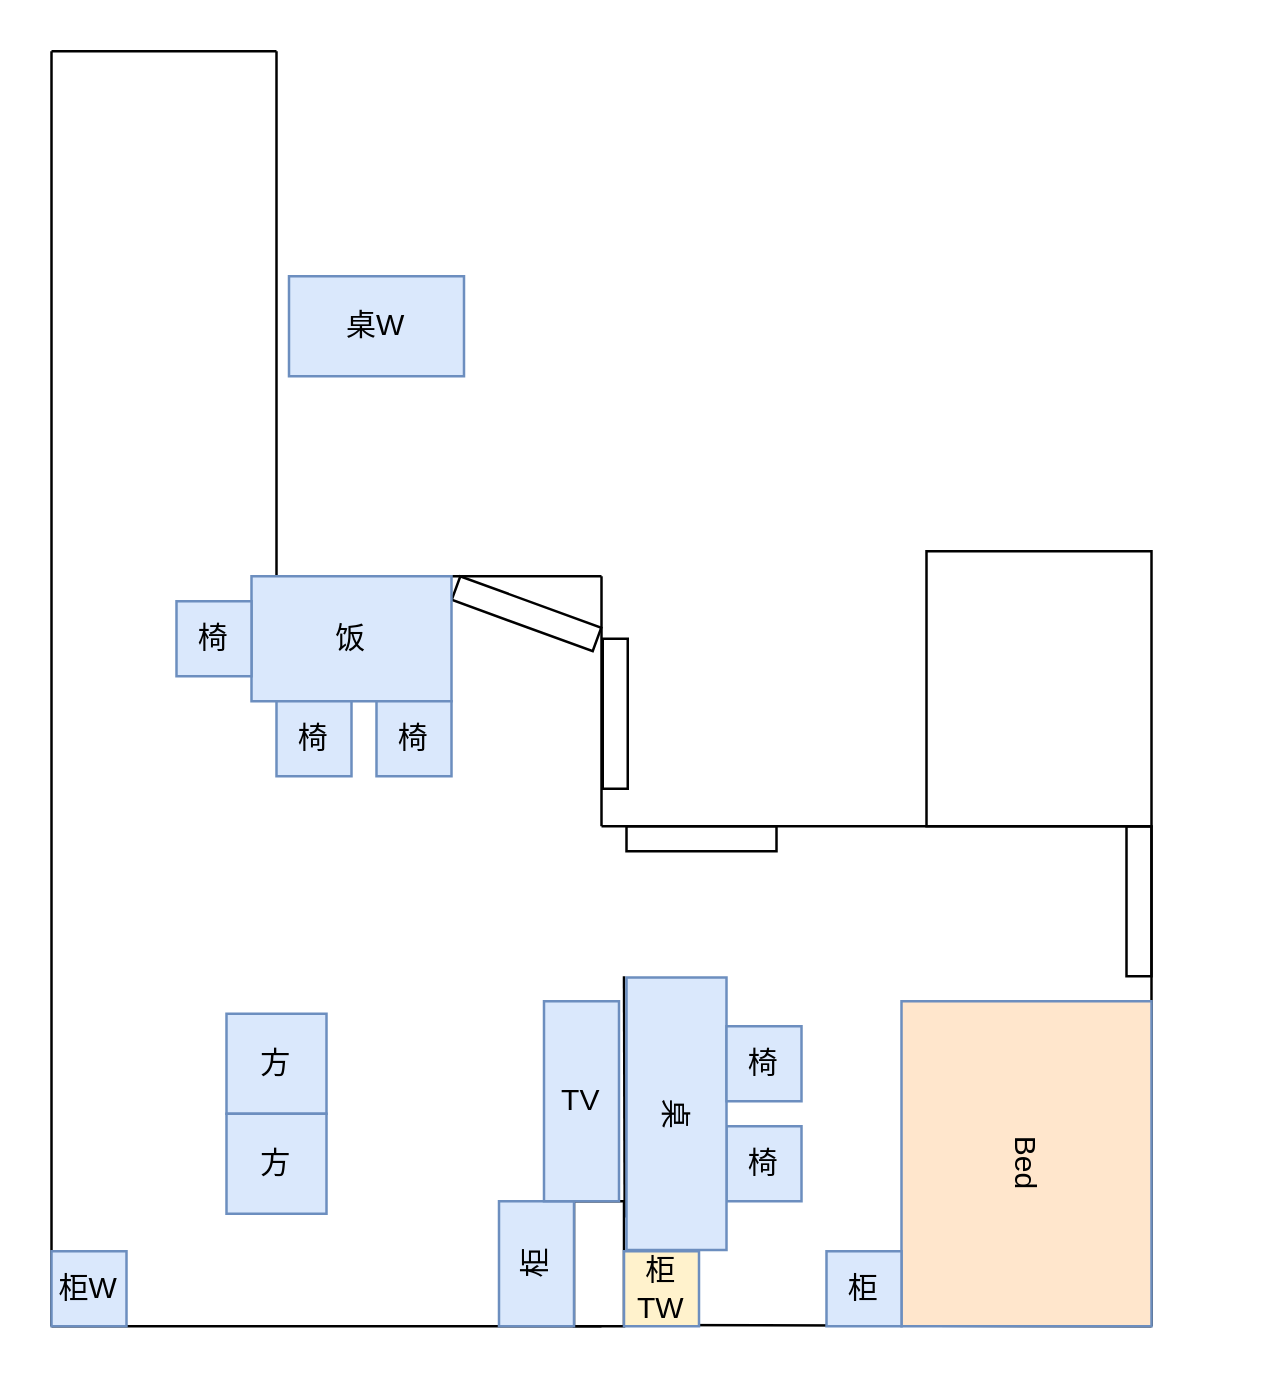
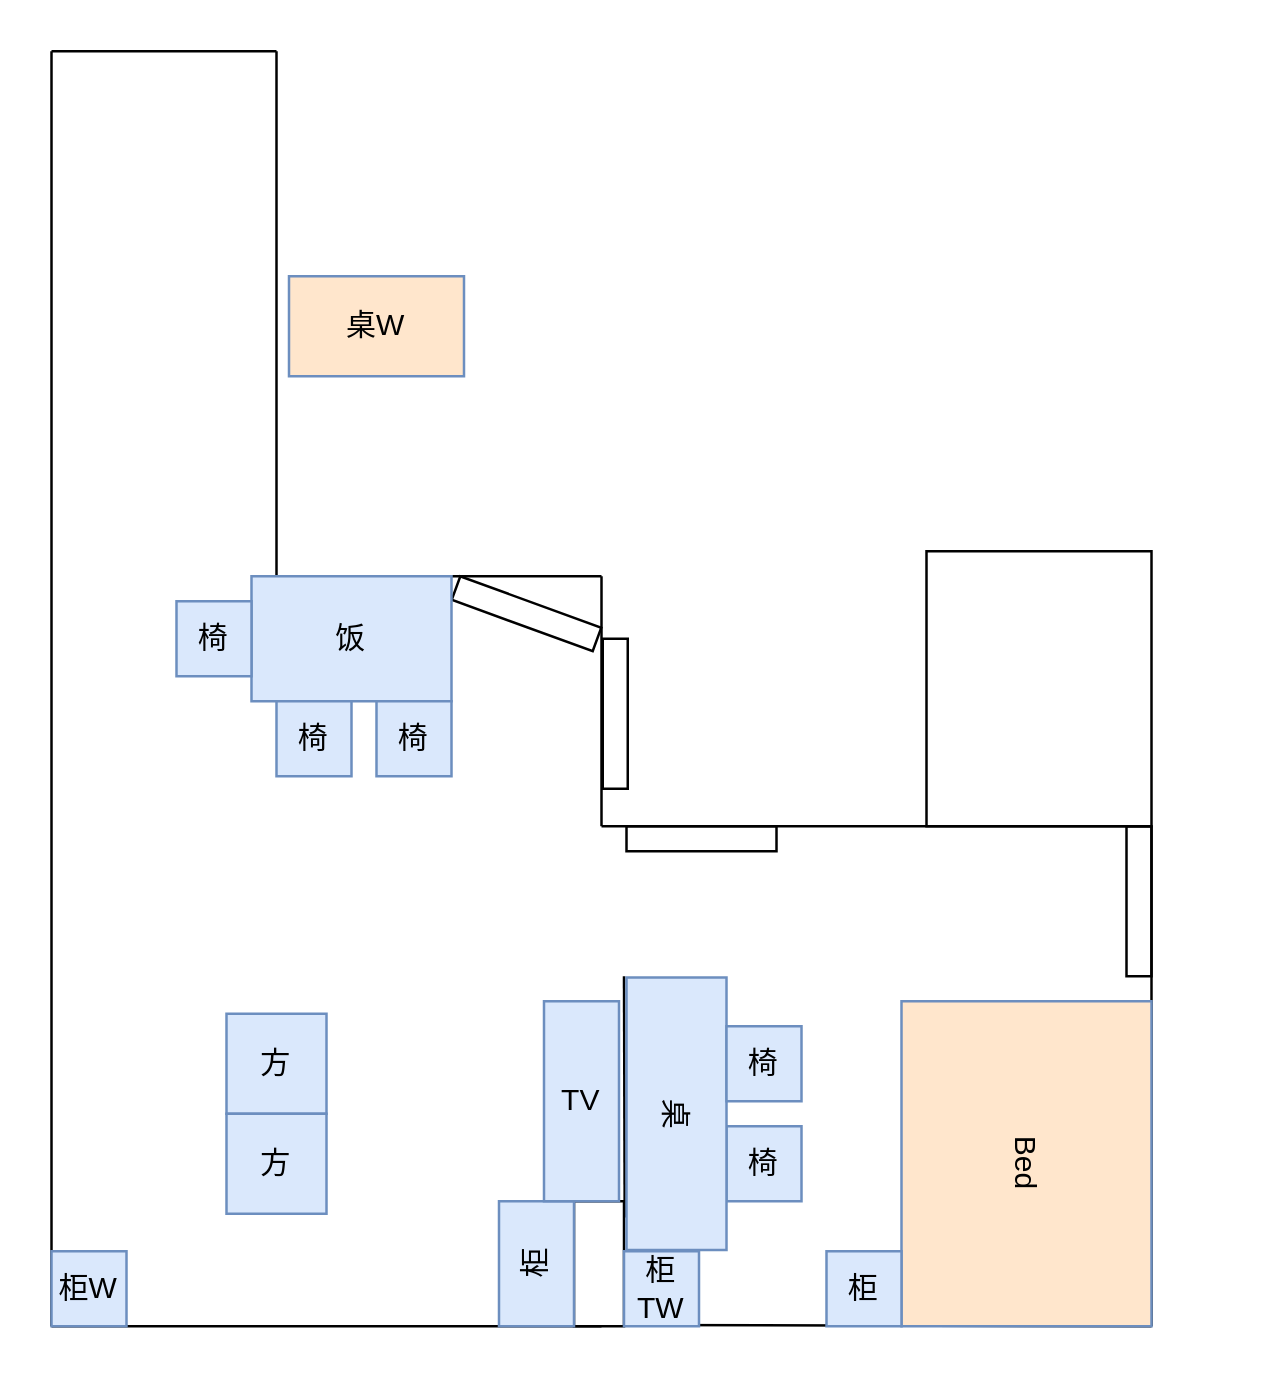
(376, 326) -> (376, 326)
(661, 1289) -> (661, 1289)
